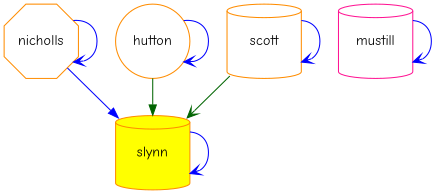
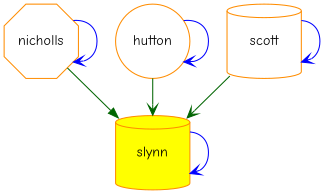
(376, 41) -> none
(89, 89) -> (89, 89)
(153, 92) -> (153, 92)
